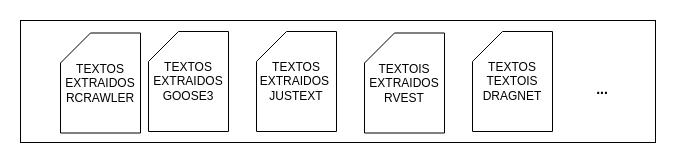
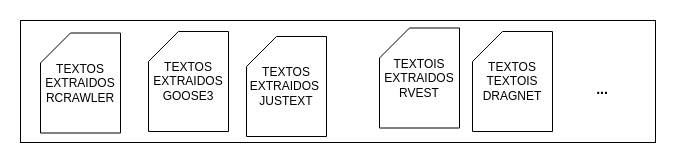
(297, 82) -> (287, 87)
(101, 83) -> (81, 83)
(405, 83) -> (420, 78)
